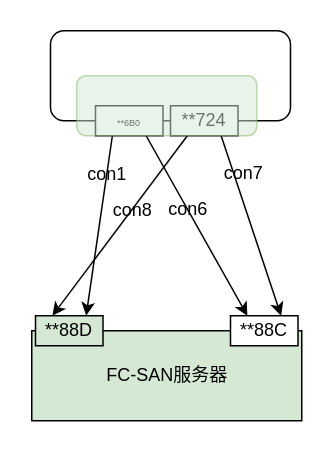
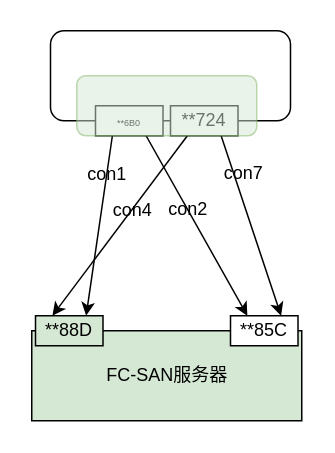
(188, 209) -> (188, 209)
(133, 211) -> (133, 211)
(264, 331) -> (264, 331)
